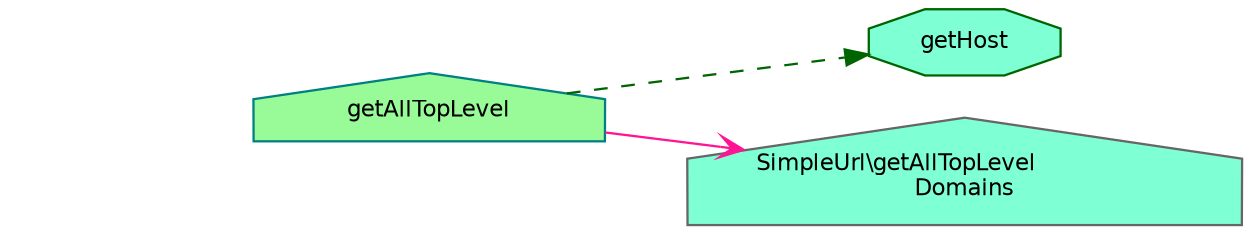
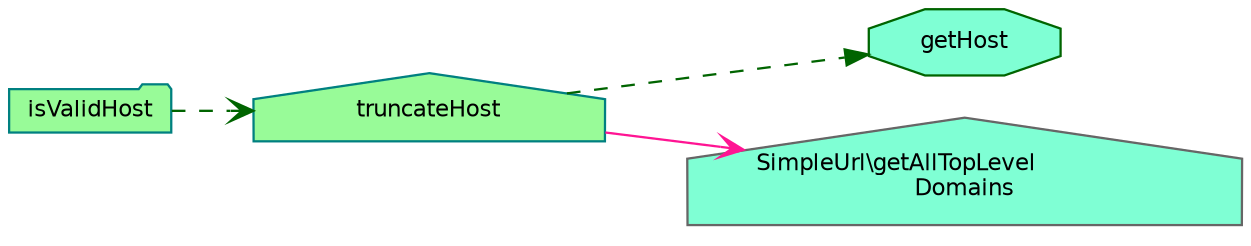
none -> (90, 111)
(429, 111) -> (429, 111)
